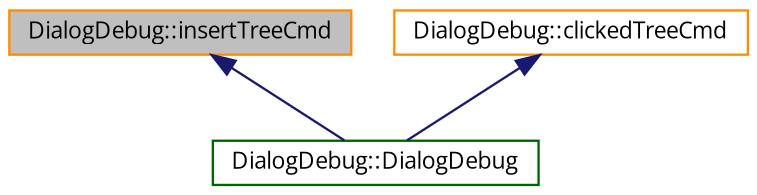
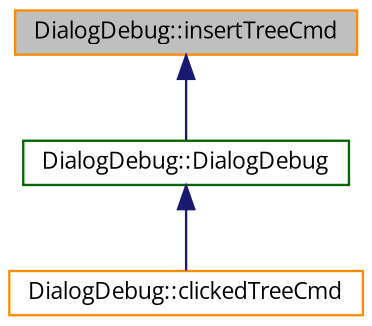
(464, 104) -> (186, 240)
